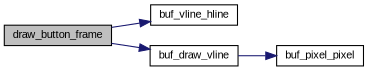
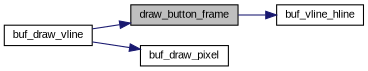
(125, 45) -> (106, 27)
(320, 56) -> (184, 56)
